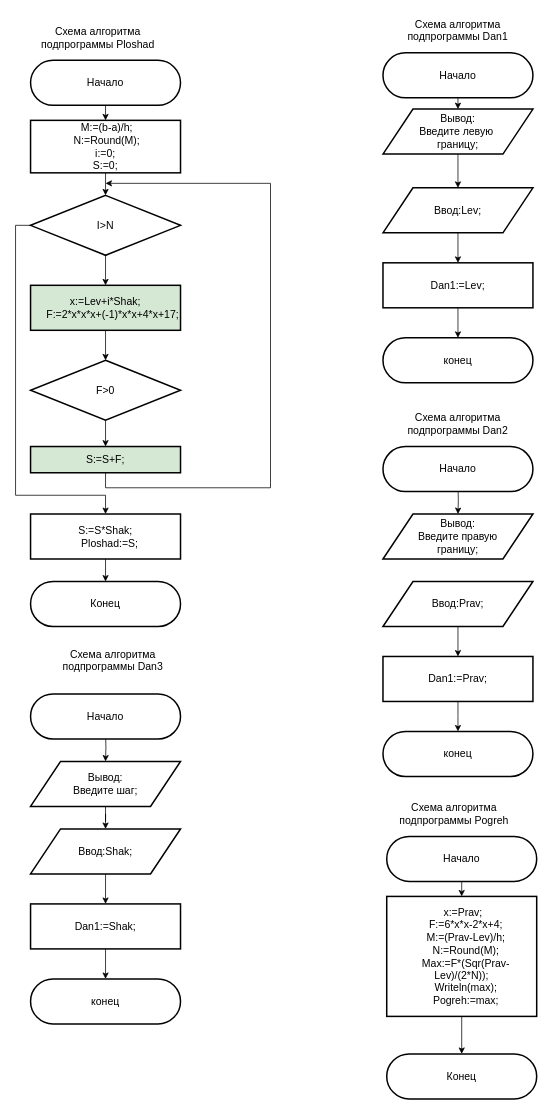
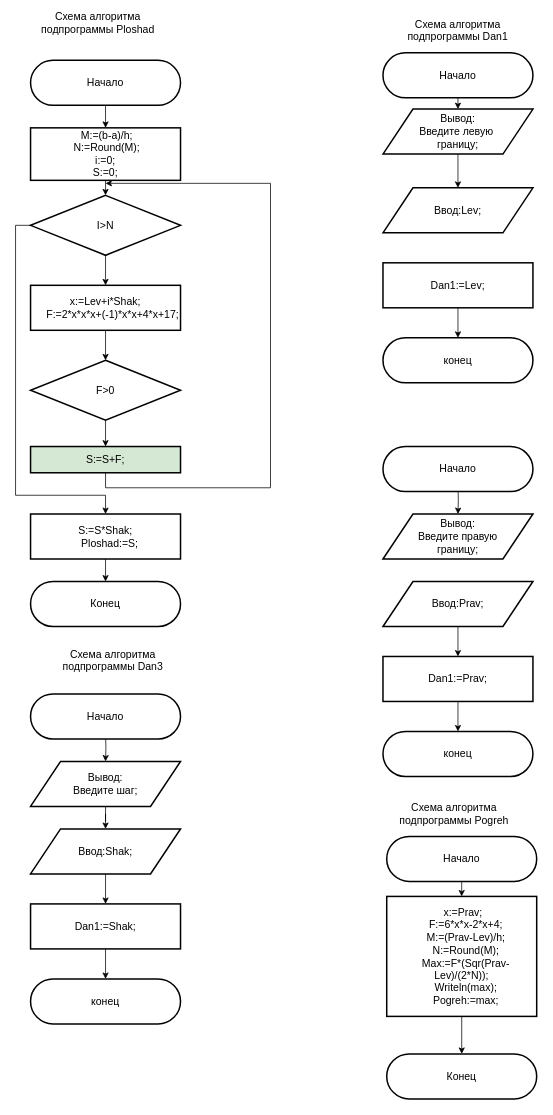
(98, 38) -> (98, 23)
(105, 147) -> (105, 154)
(458, 256) -> none
(105, 308) -> (105, 308)
(458, 424) -> none
